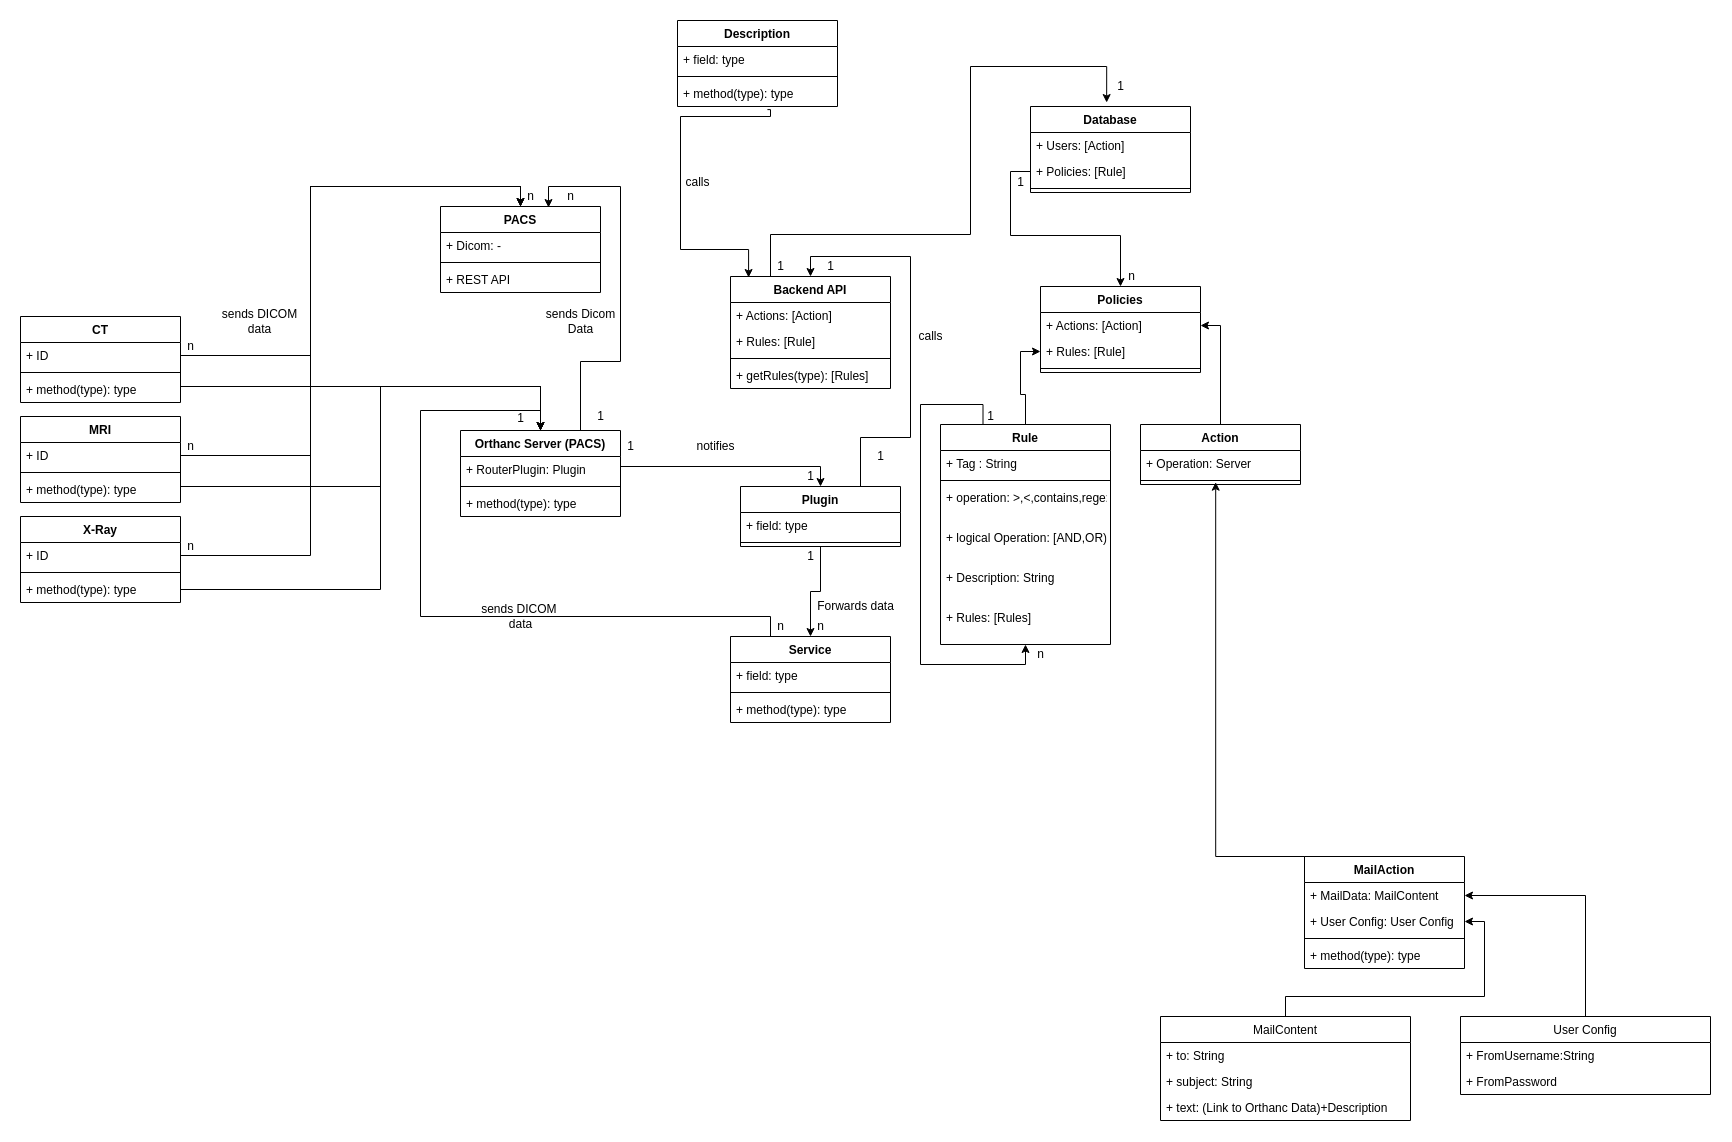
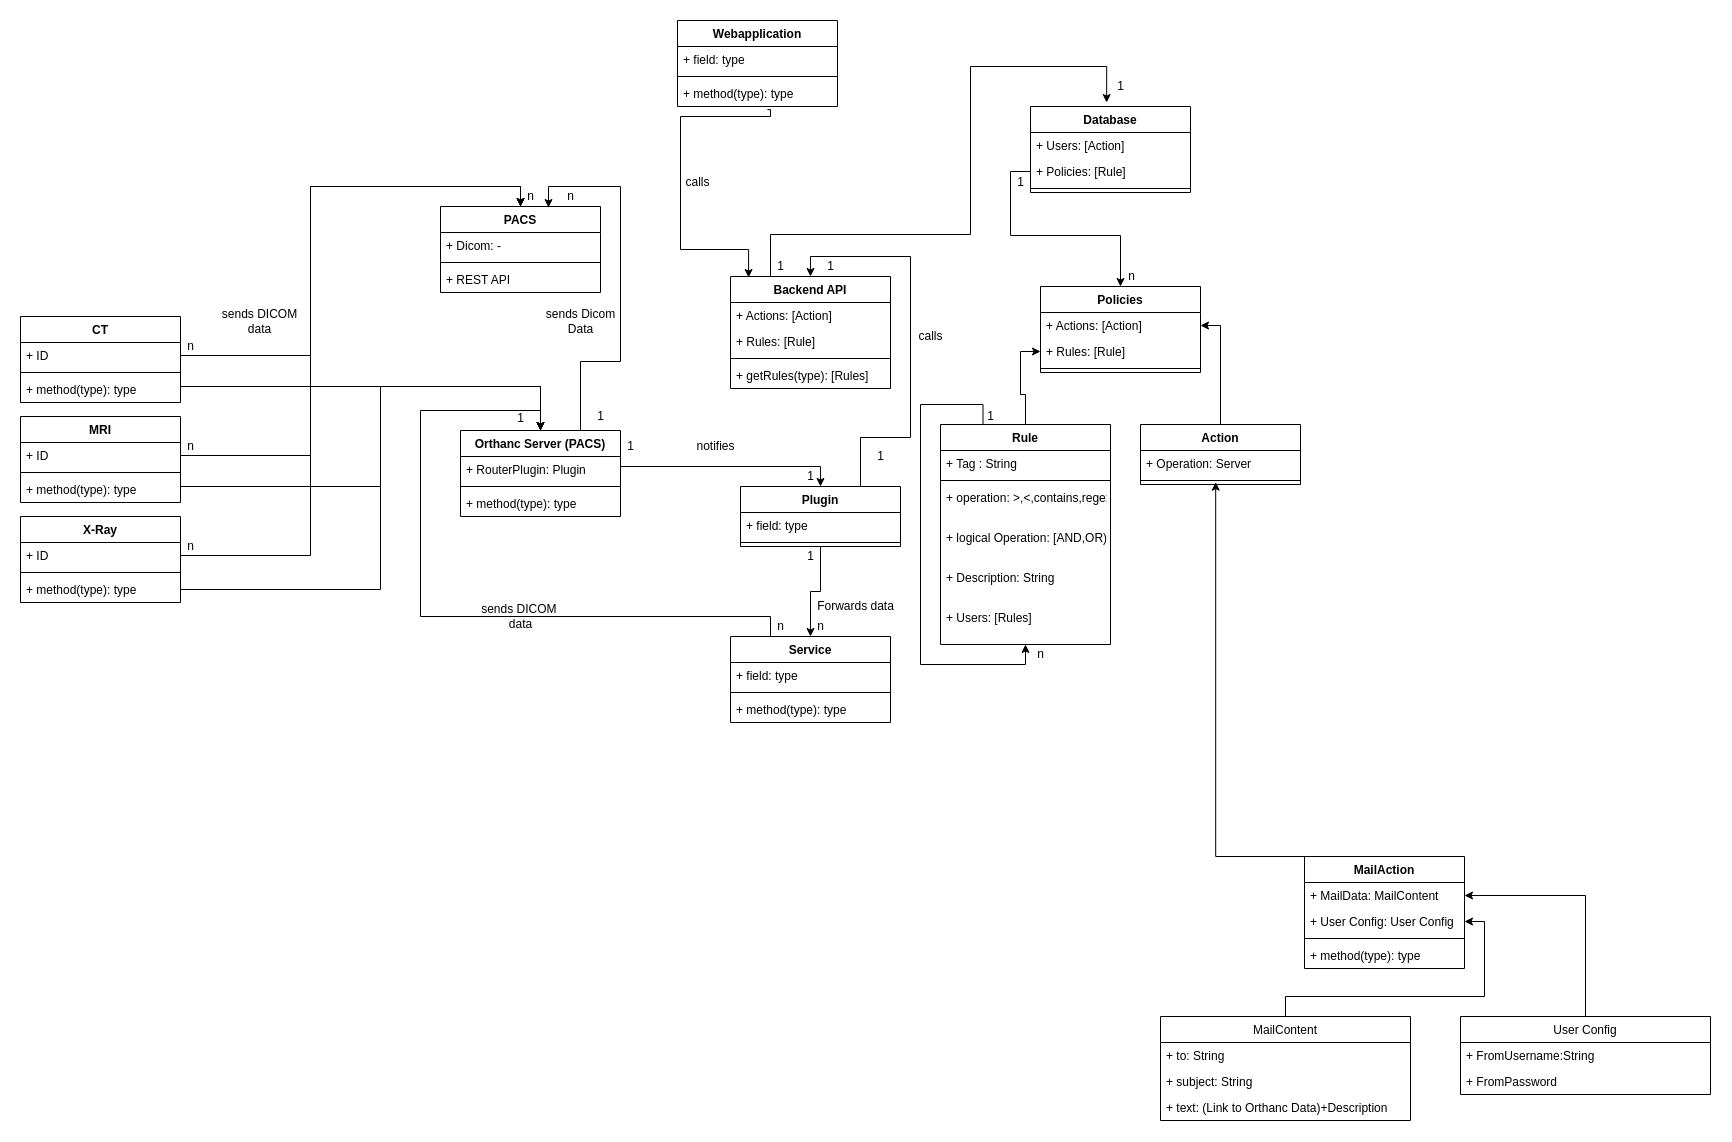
(757, 34) -> (757, 34)
(992, 618) -> (994, 618)
